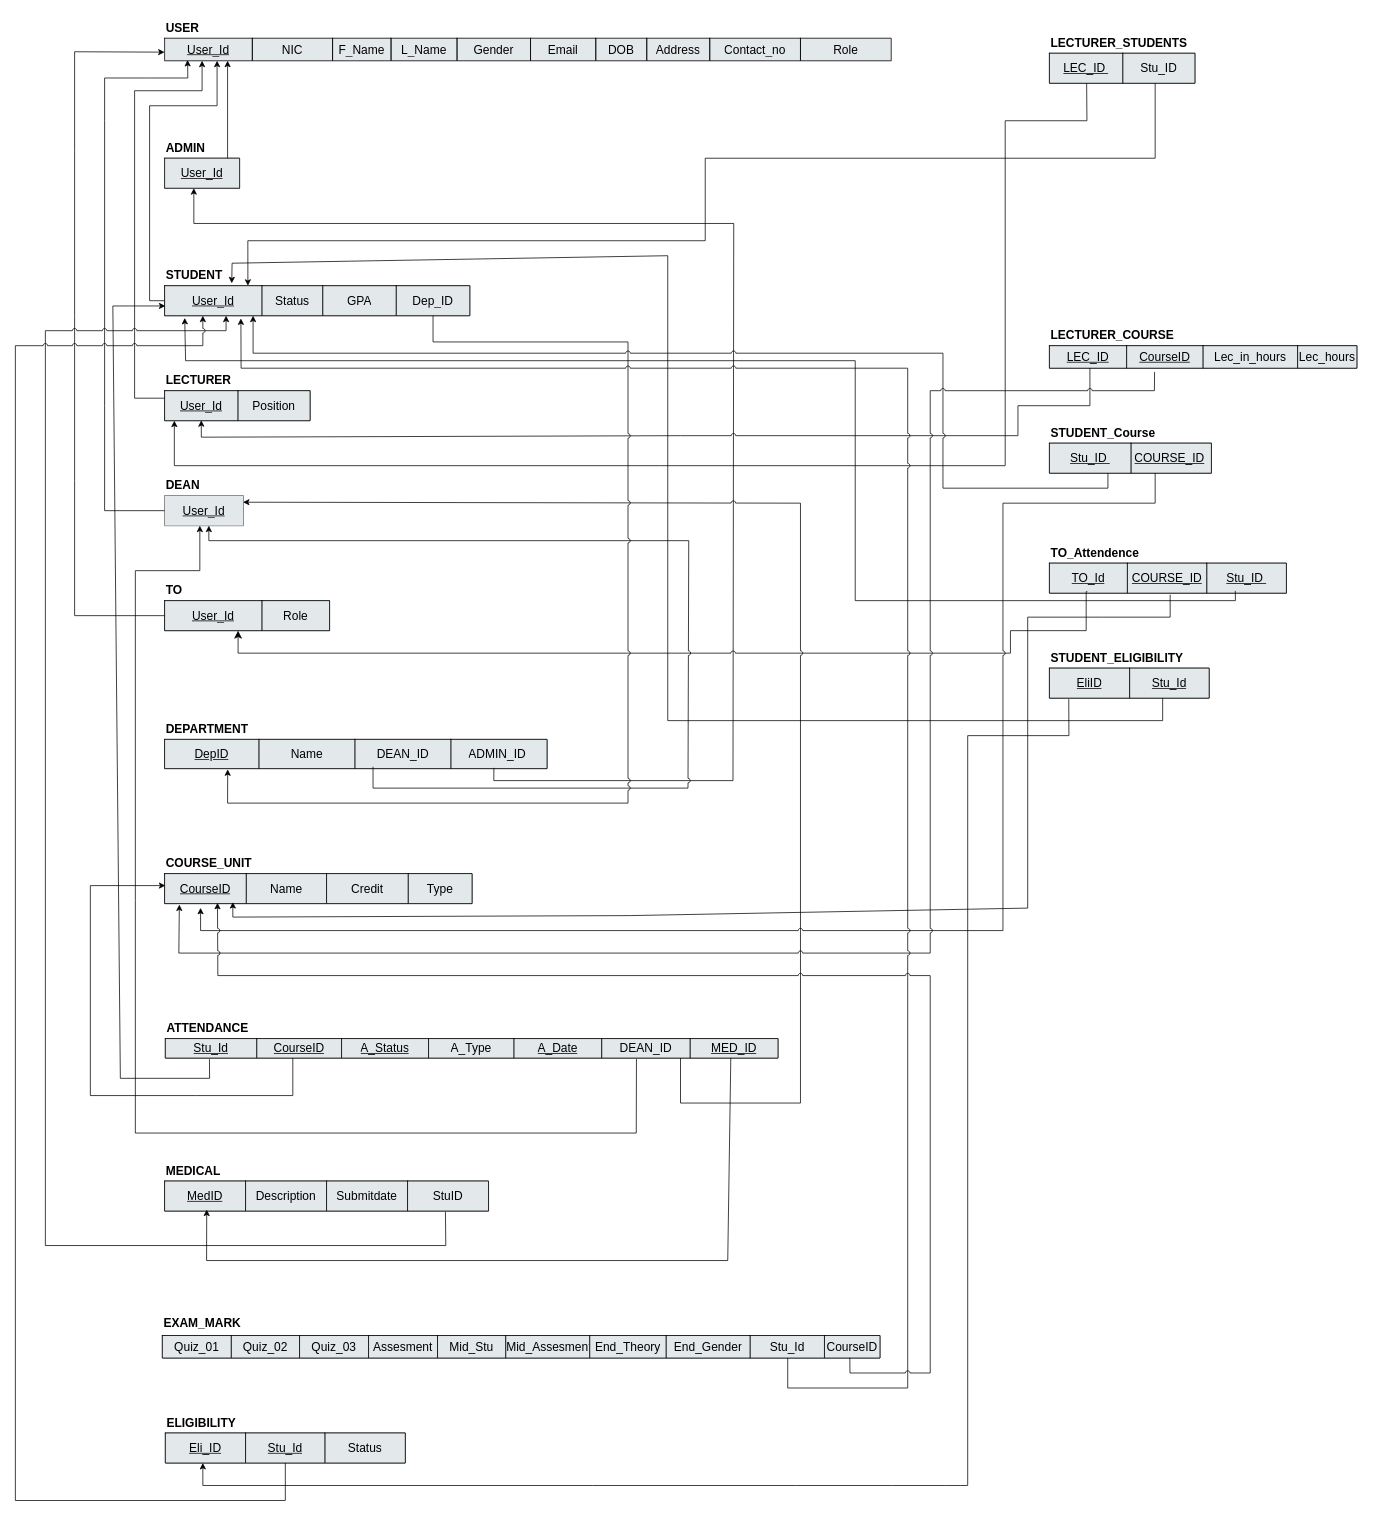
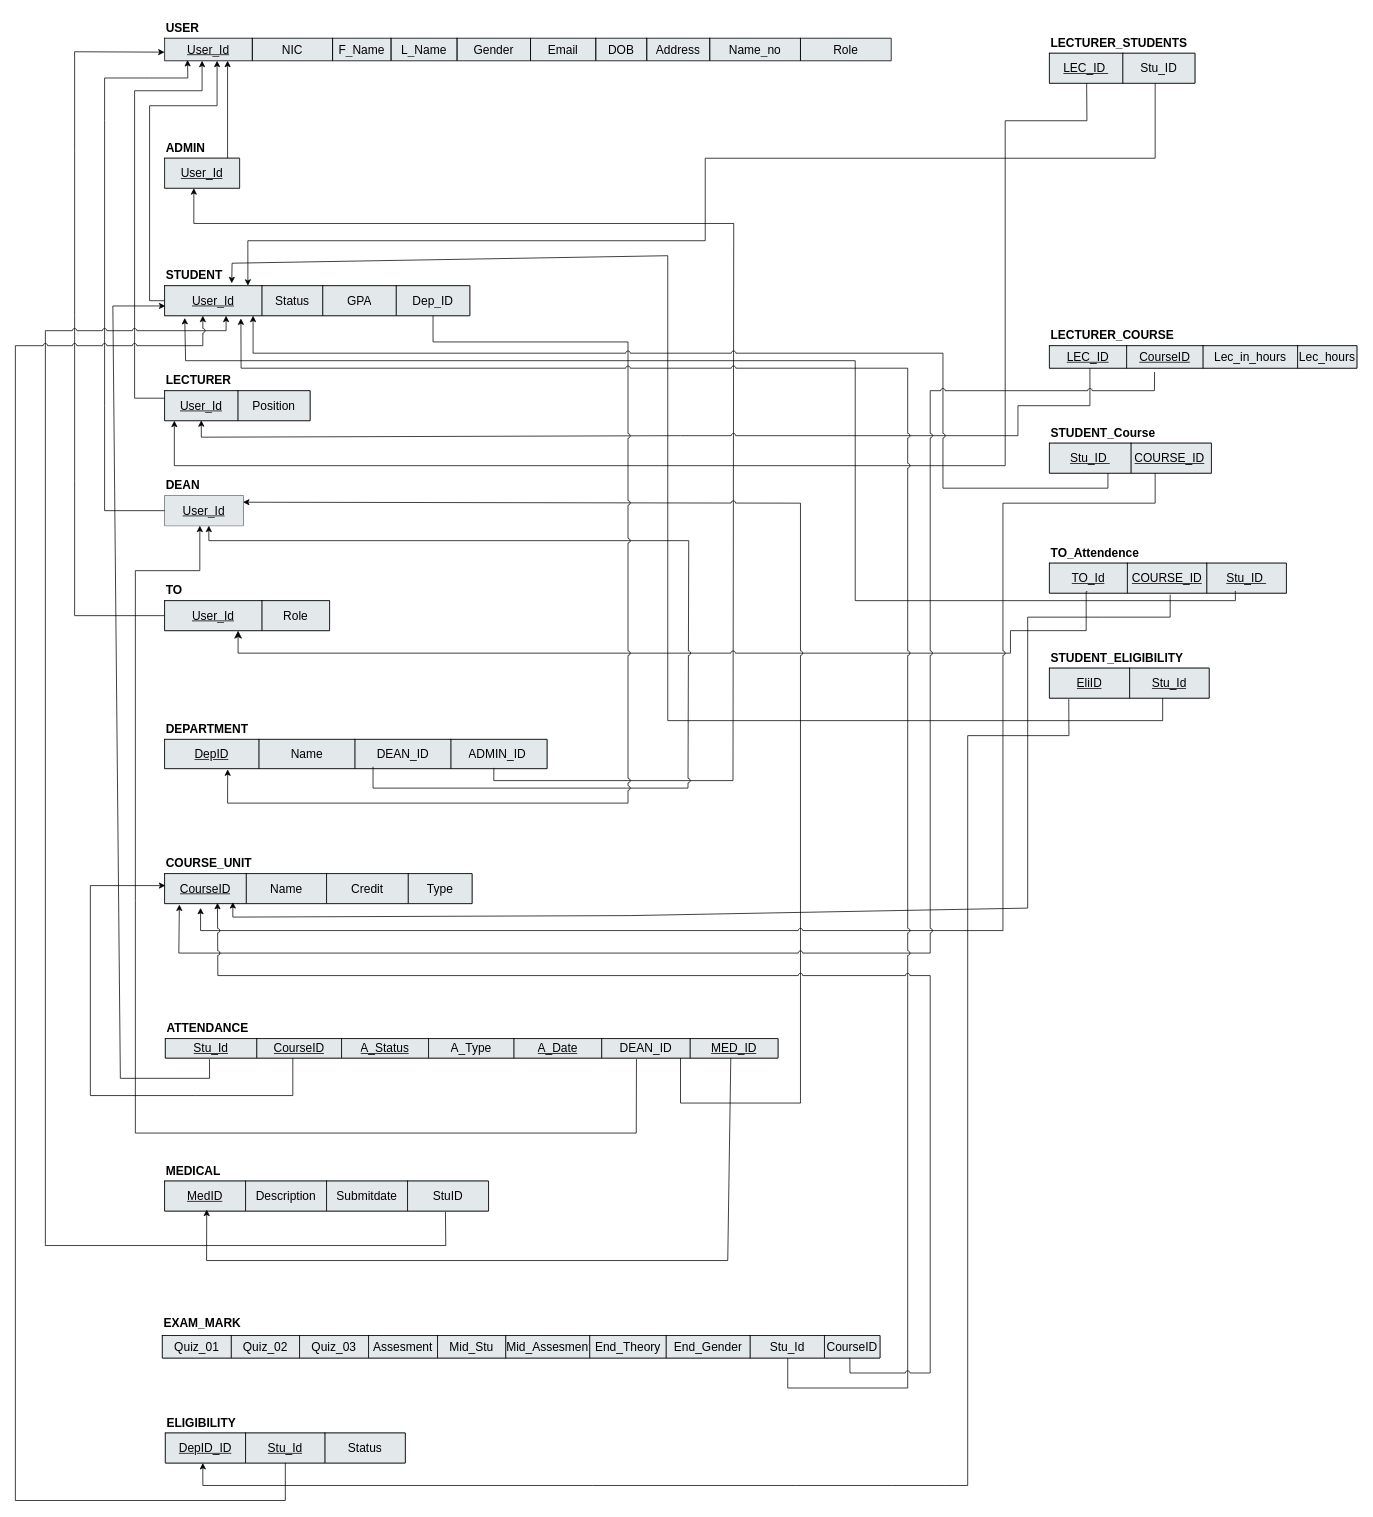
(755, 49) -> (755, 49)
(206, 1448) -> (206, 1448)
